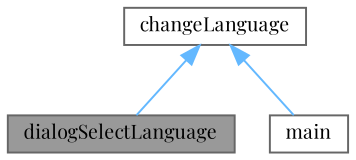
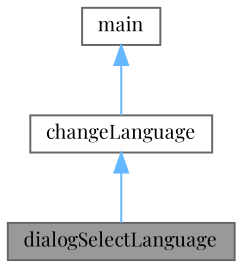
(269, 88) -> (121, 90)
